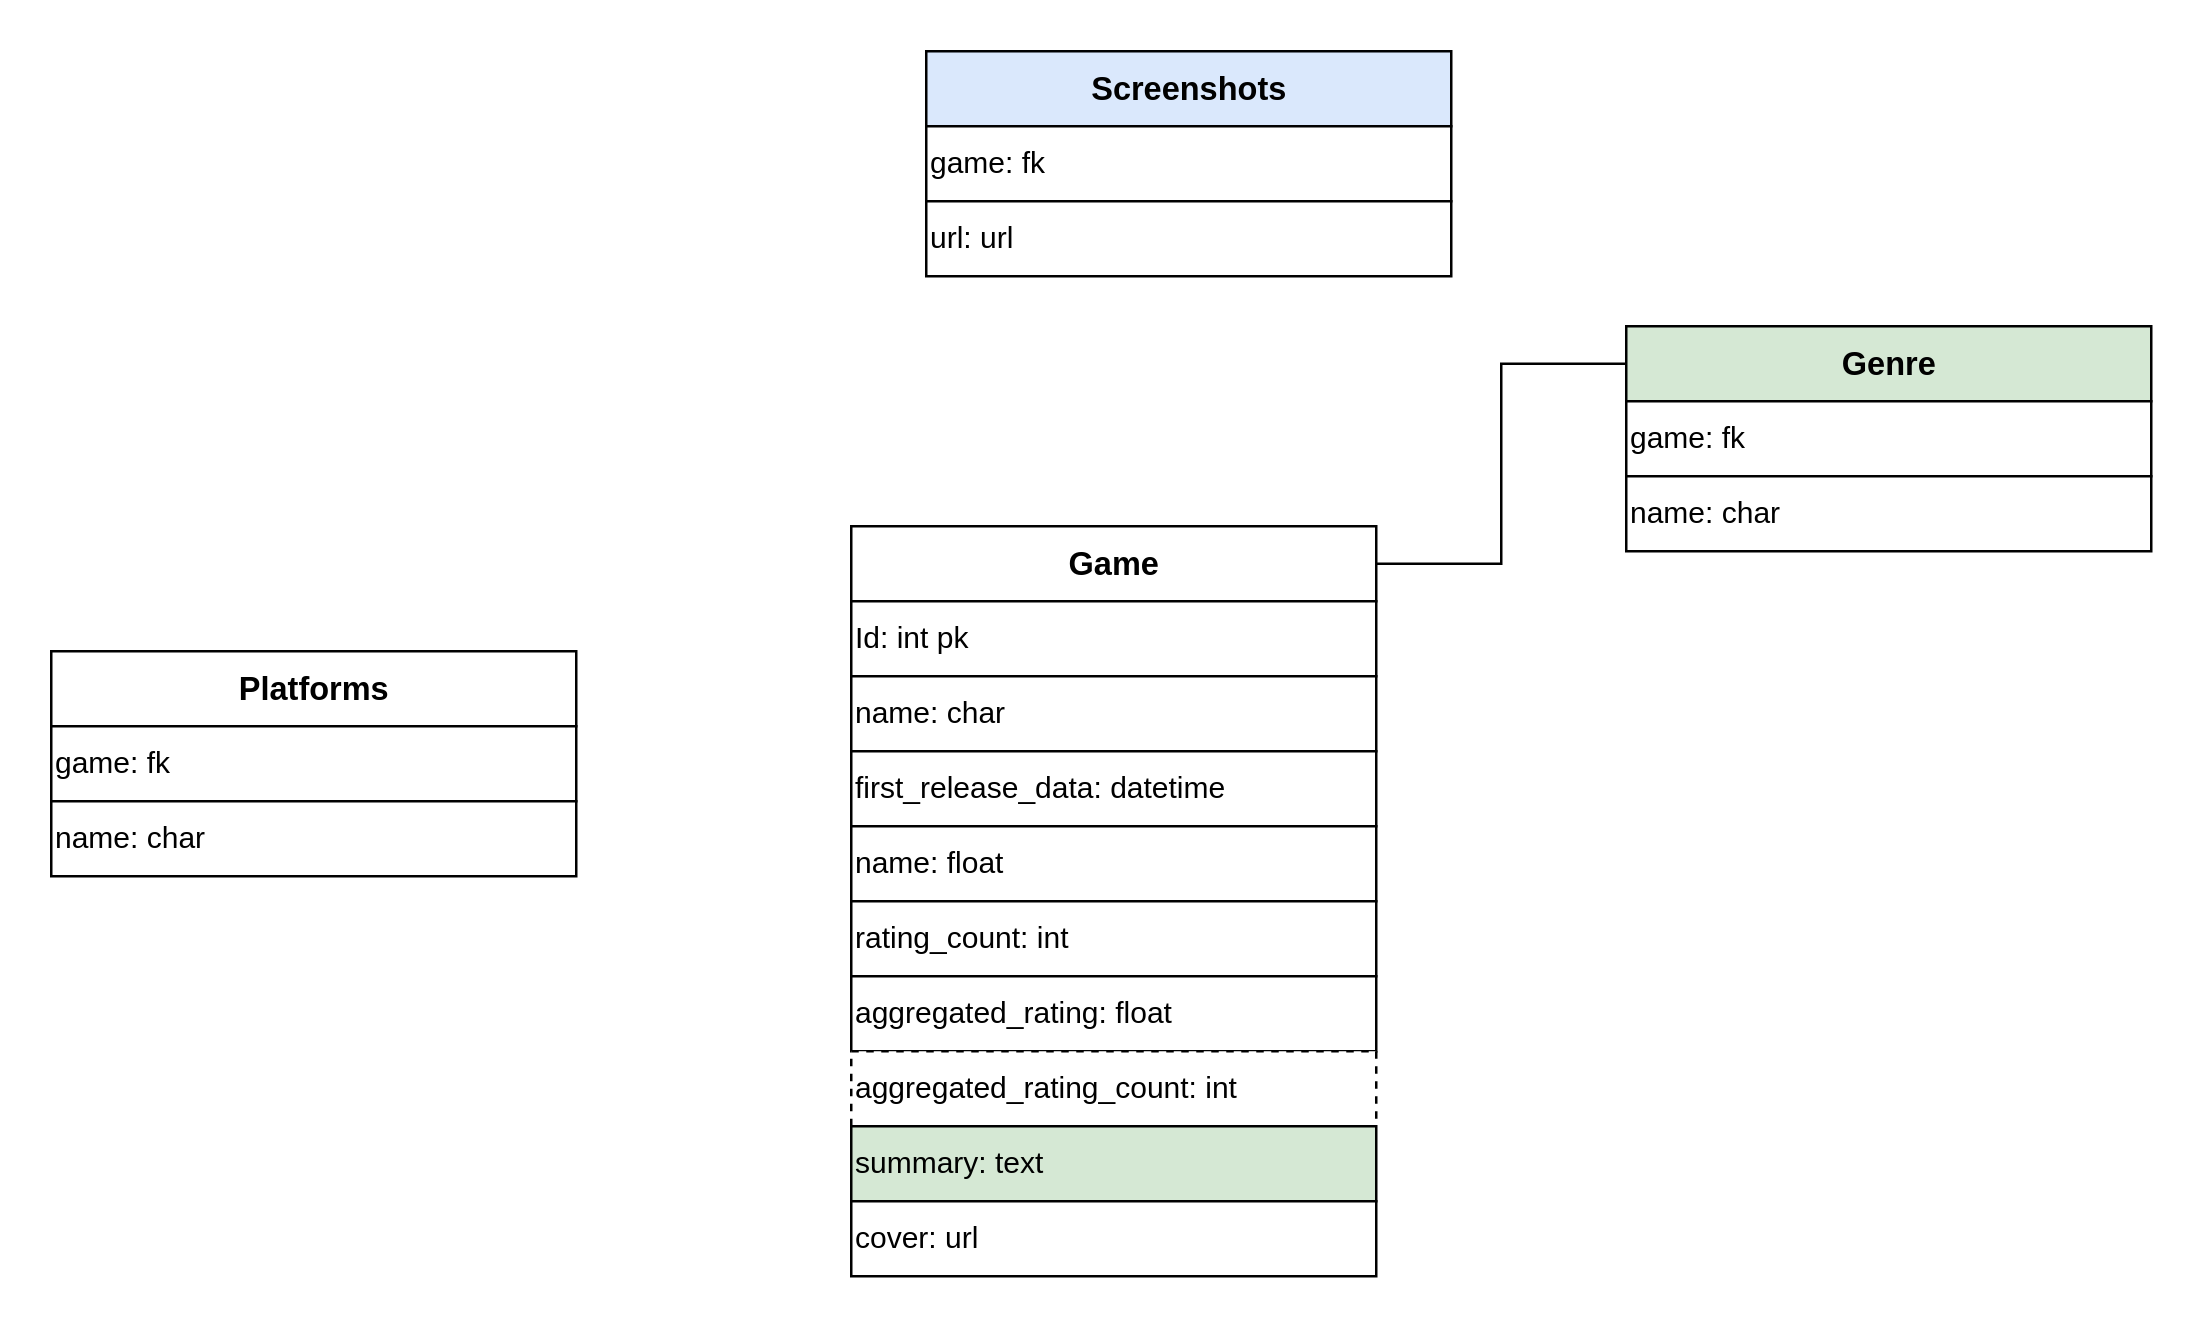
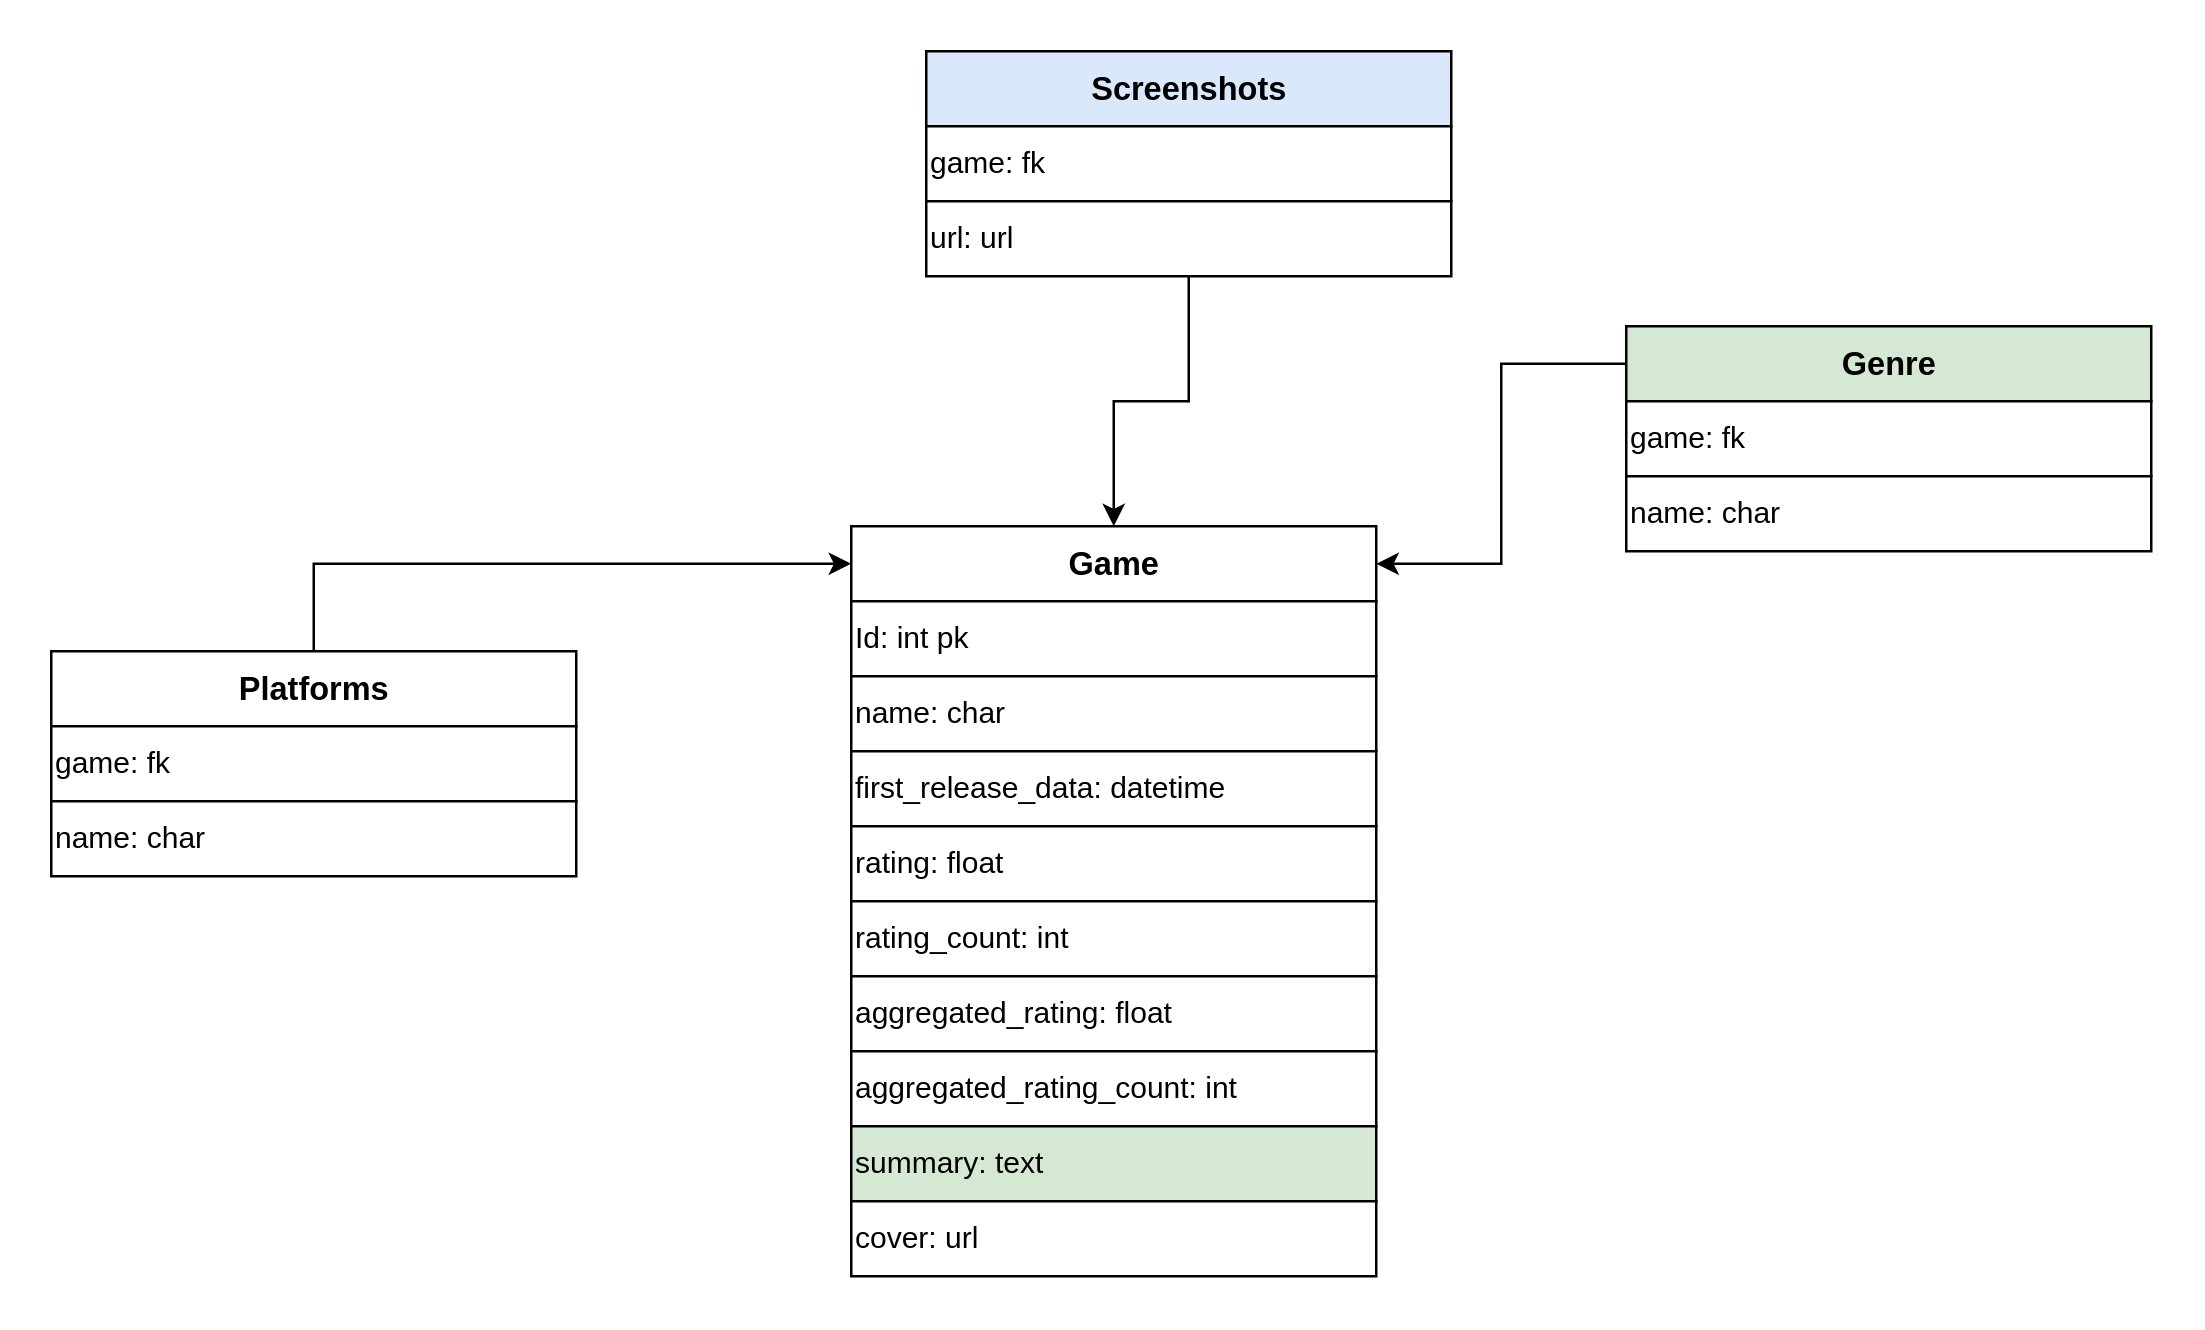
none -> (1160, 401)
none -> (531, 564)
(1387, 564) -> (1394, 564)
(937, 864) -> (950, 864)
(1114, 1089) -> (1114, 1089)
